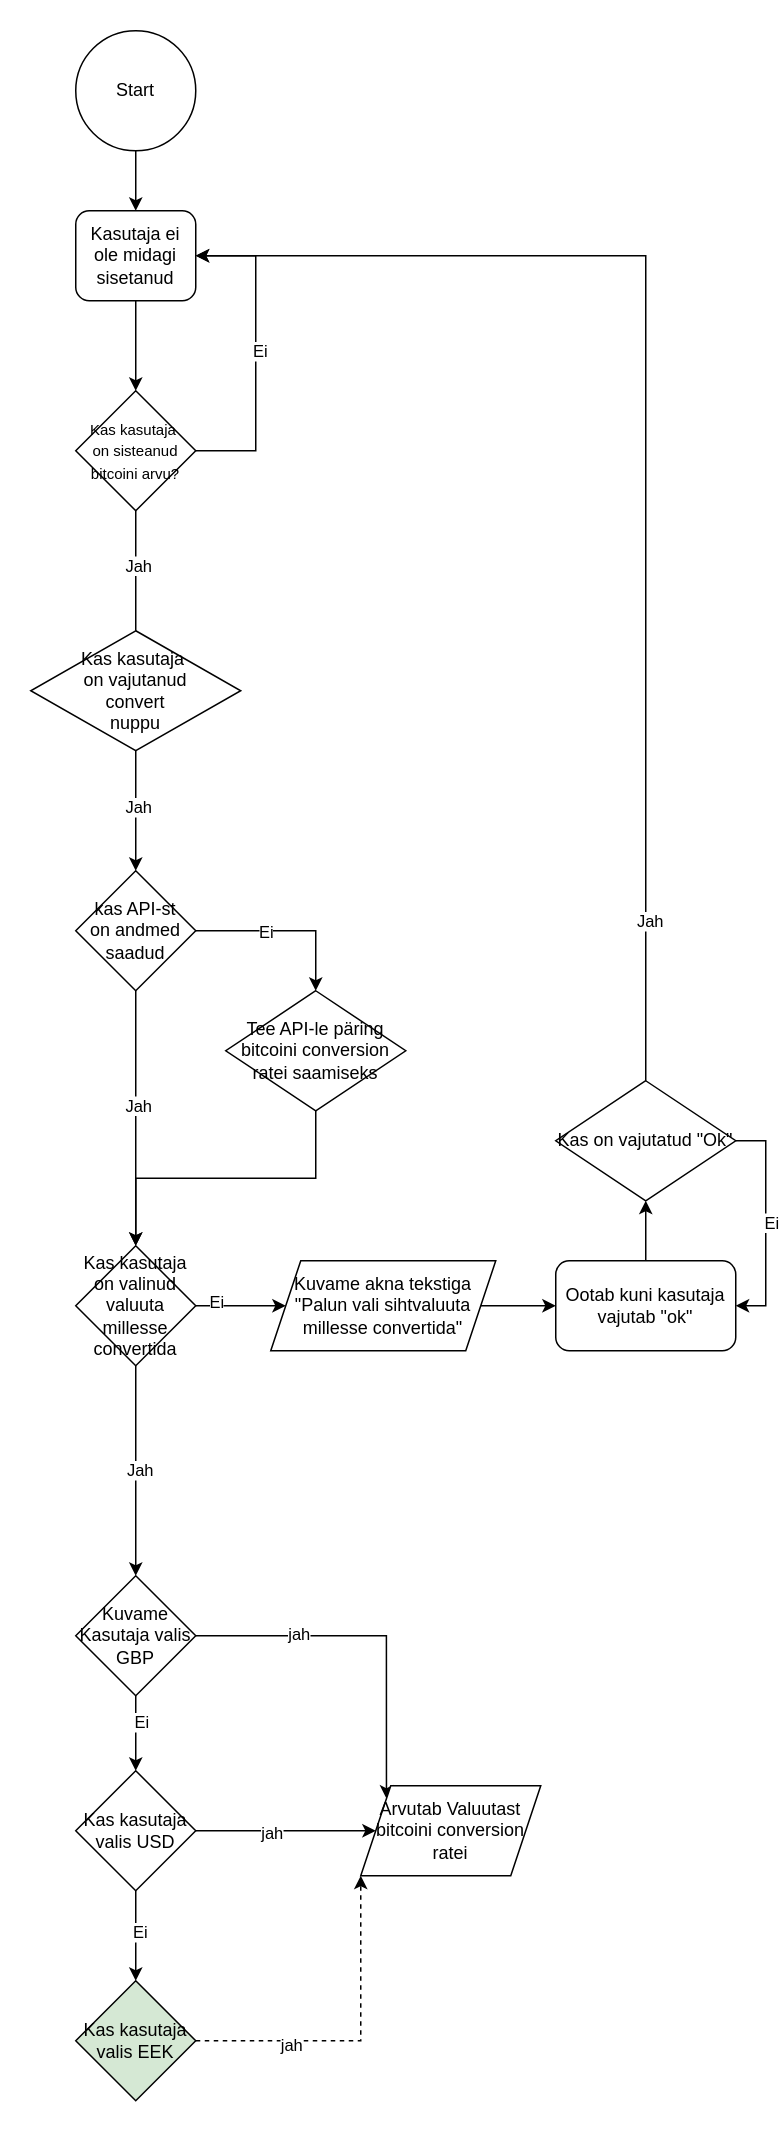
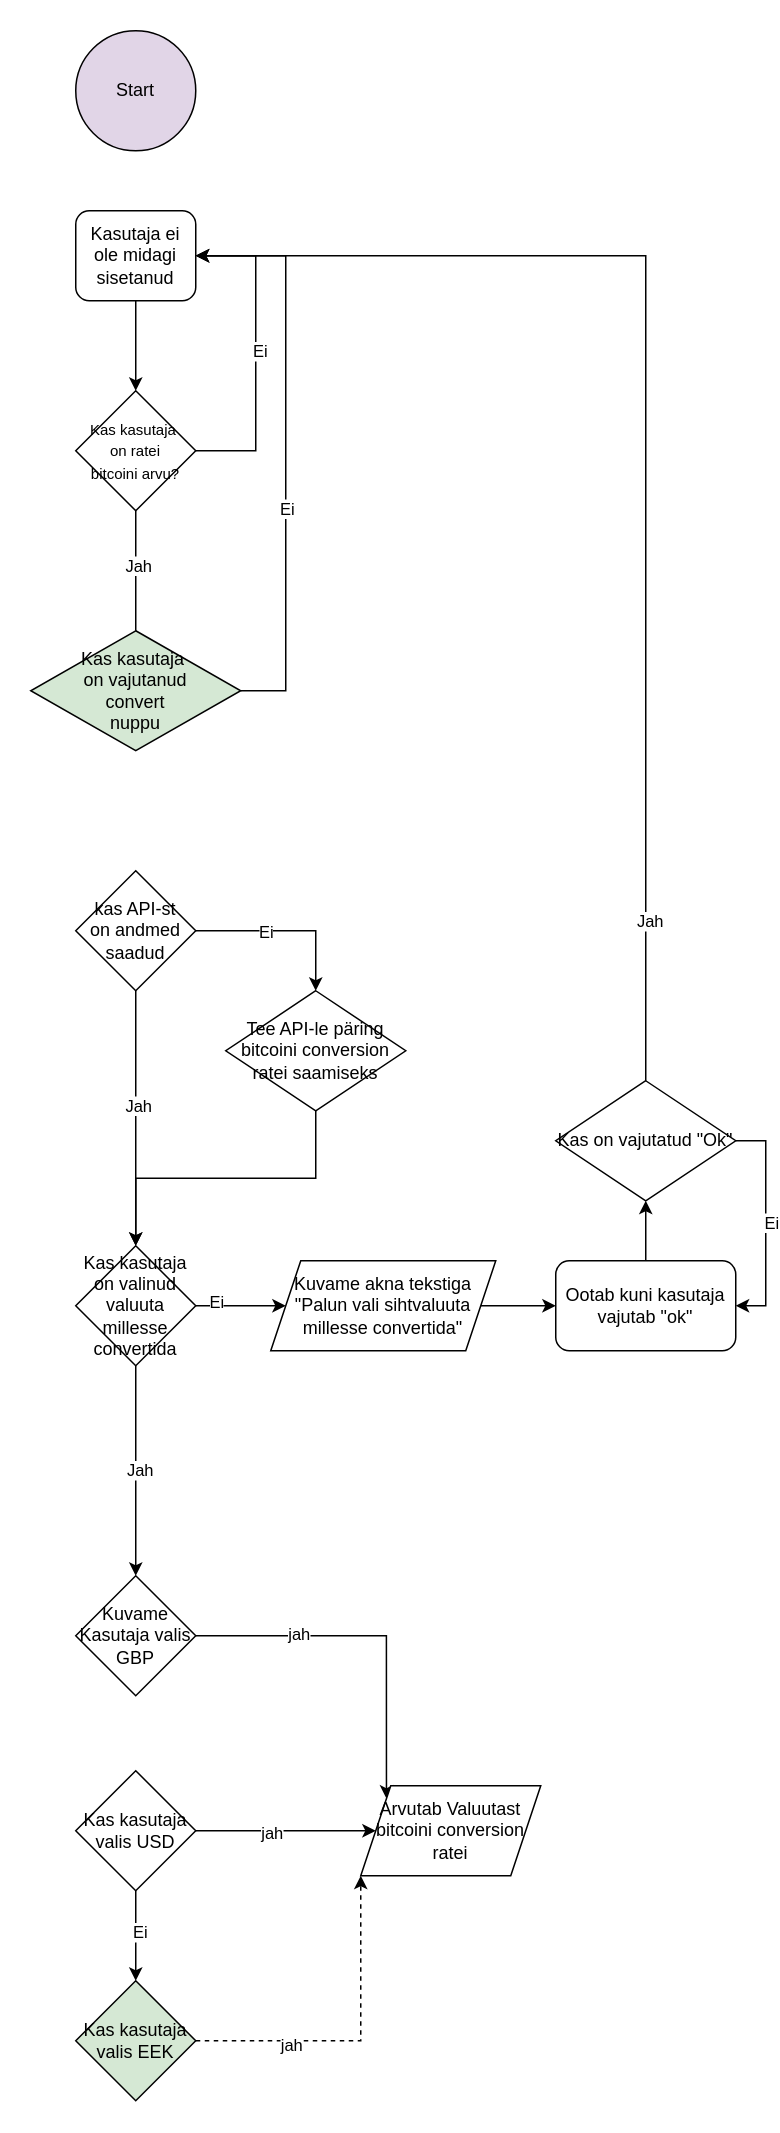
(136, 91) -> (136, 91)
(136, 176) -> none
(136, 451) -> (136, 451)
none -> (286, 497)
(136, 691) -> (136, 691)
(136, 806) -> none
(136, 1728) -> none
